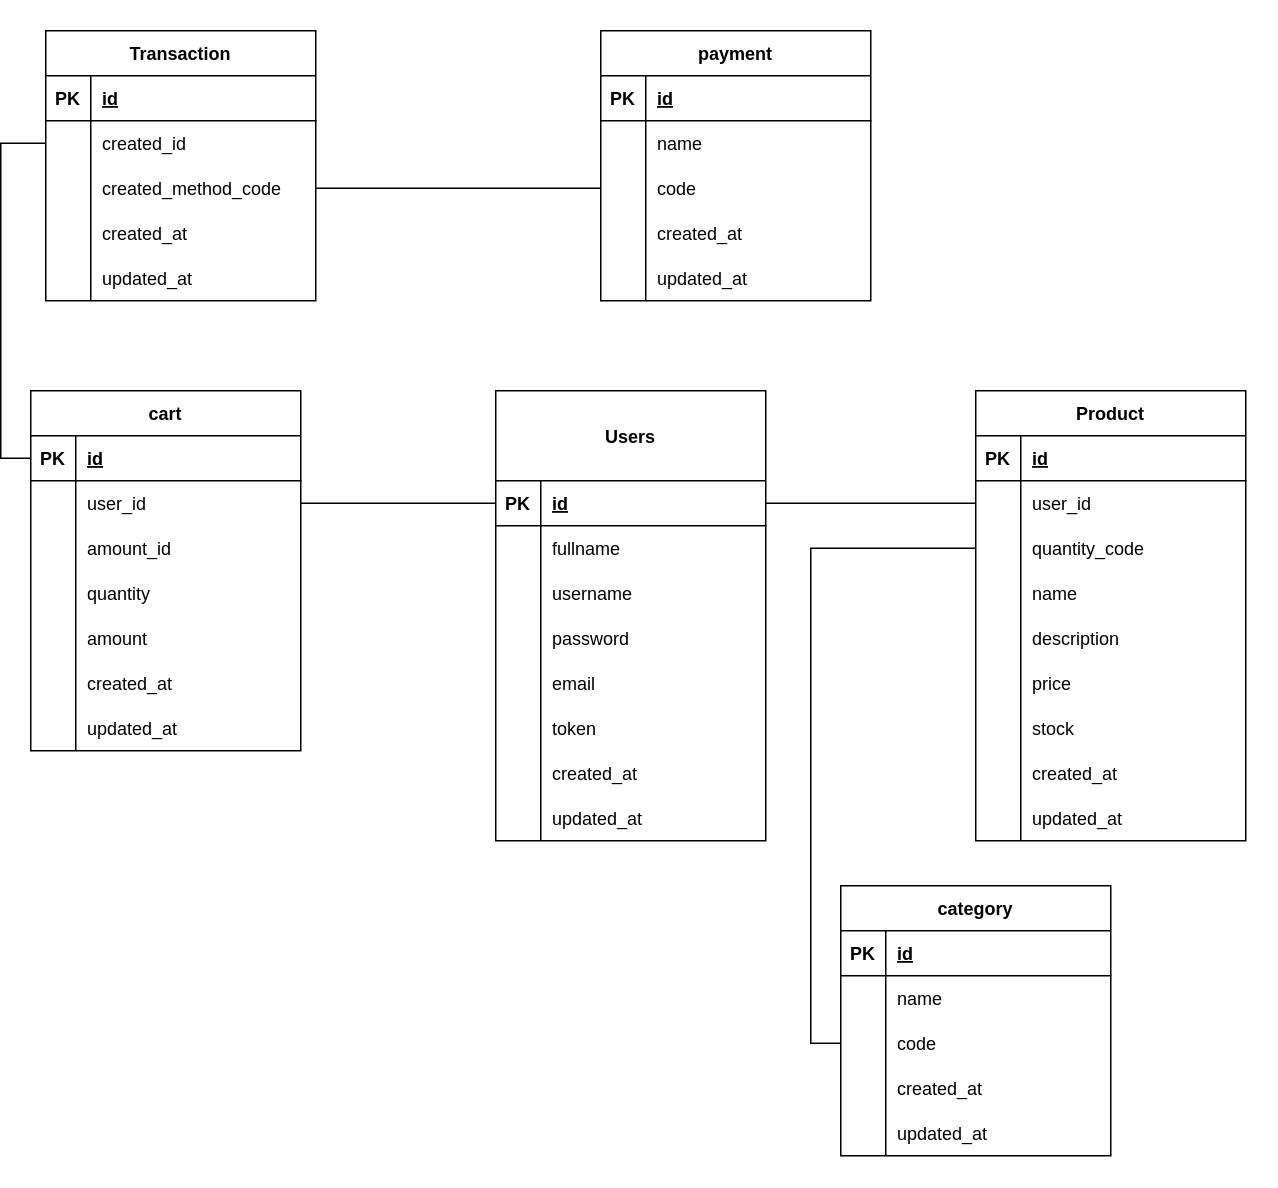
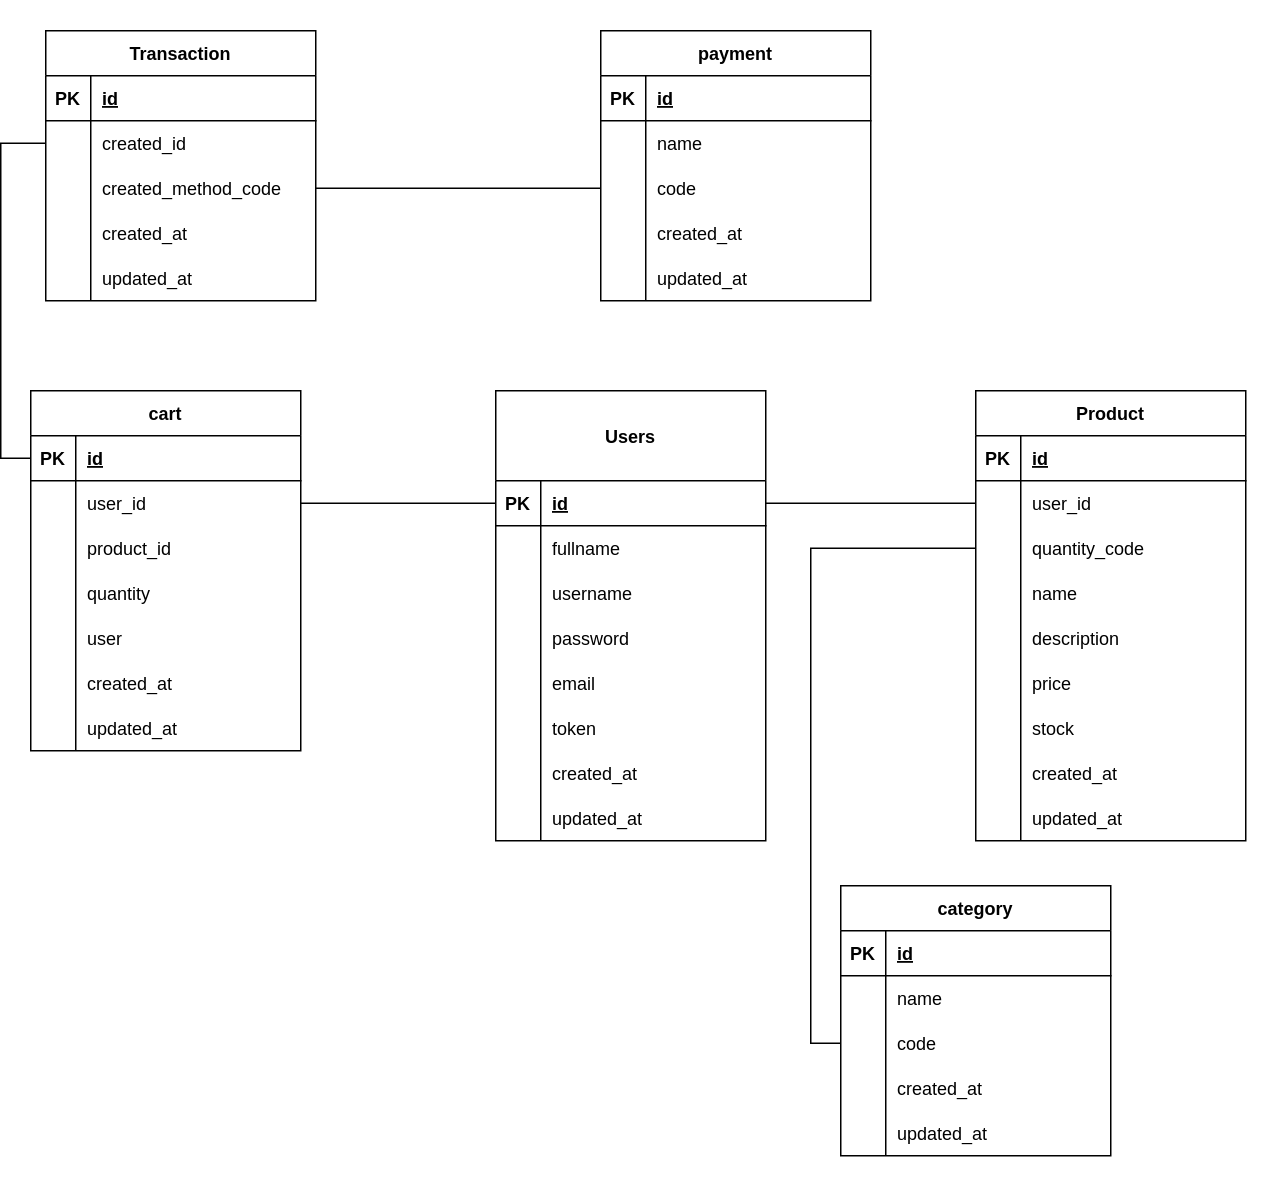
(130, 549) -> (135, 549)
(117, 639) -> (107, 639)
